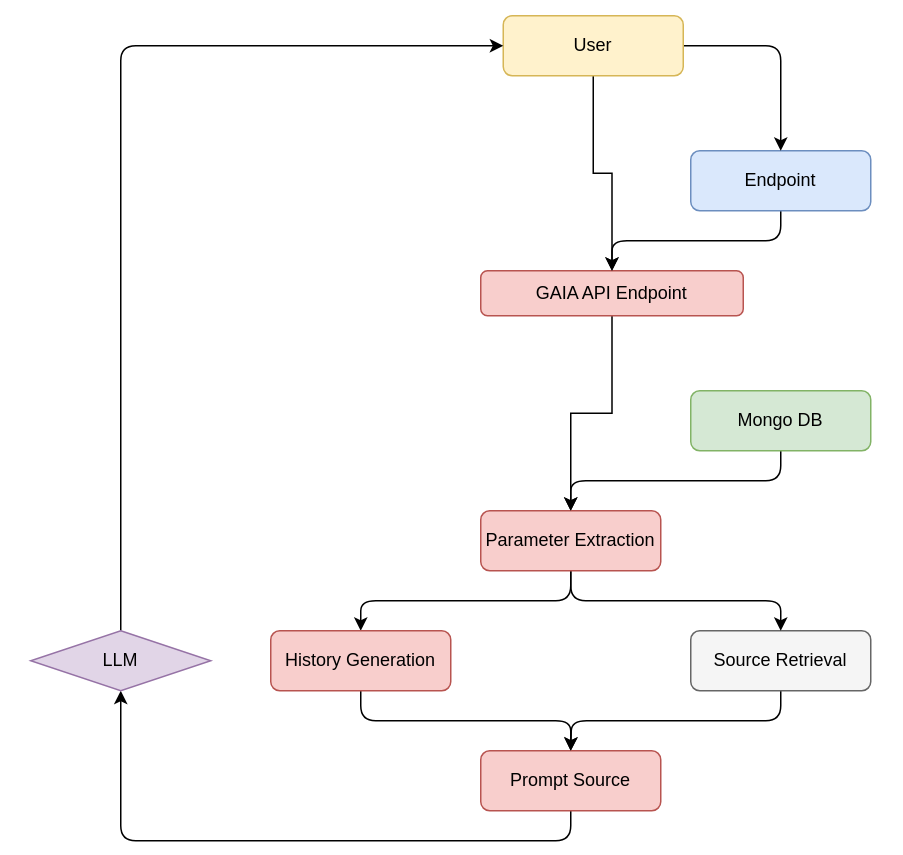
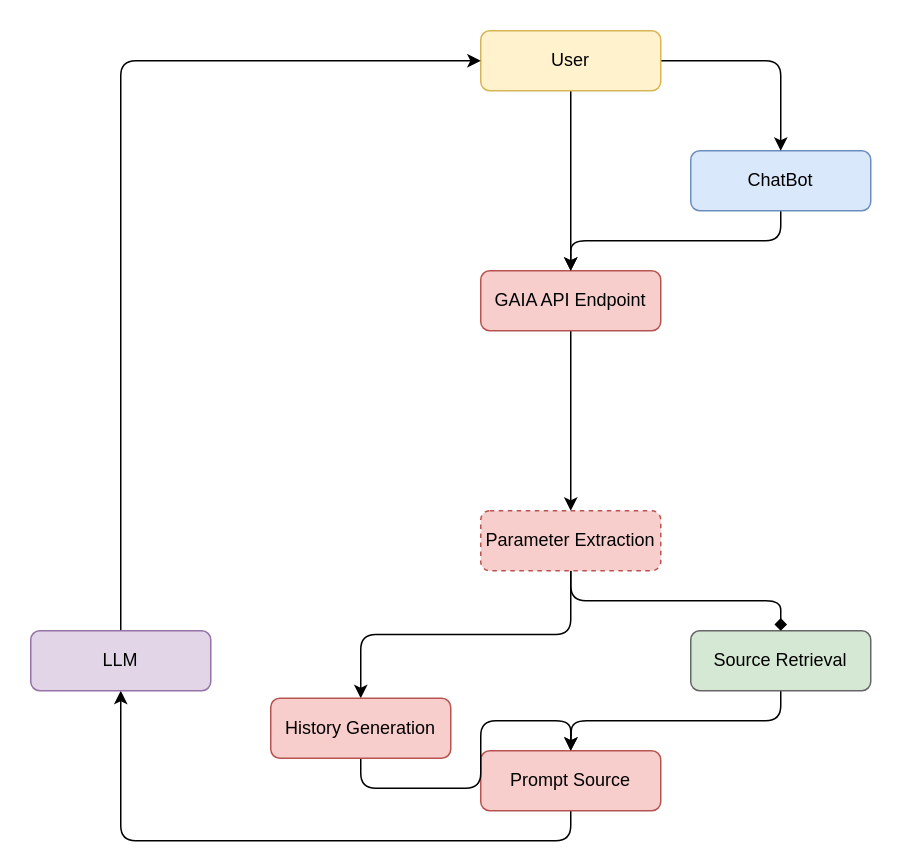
(593, 46) -> (571, 61)
(781, 181) -> (781, 181)
(612, 293) -> (571, 301)
(781, 421) -> none
(689, 481) -> none
(571, 541) -> (571, 541)
(781, 619) -> (781, 618)
(121, 661) -> (121, 661)
(361, 661) -> (361, 728)
(781, 661) -> (781, 661)
